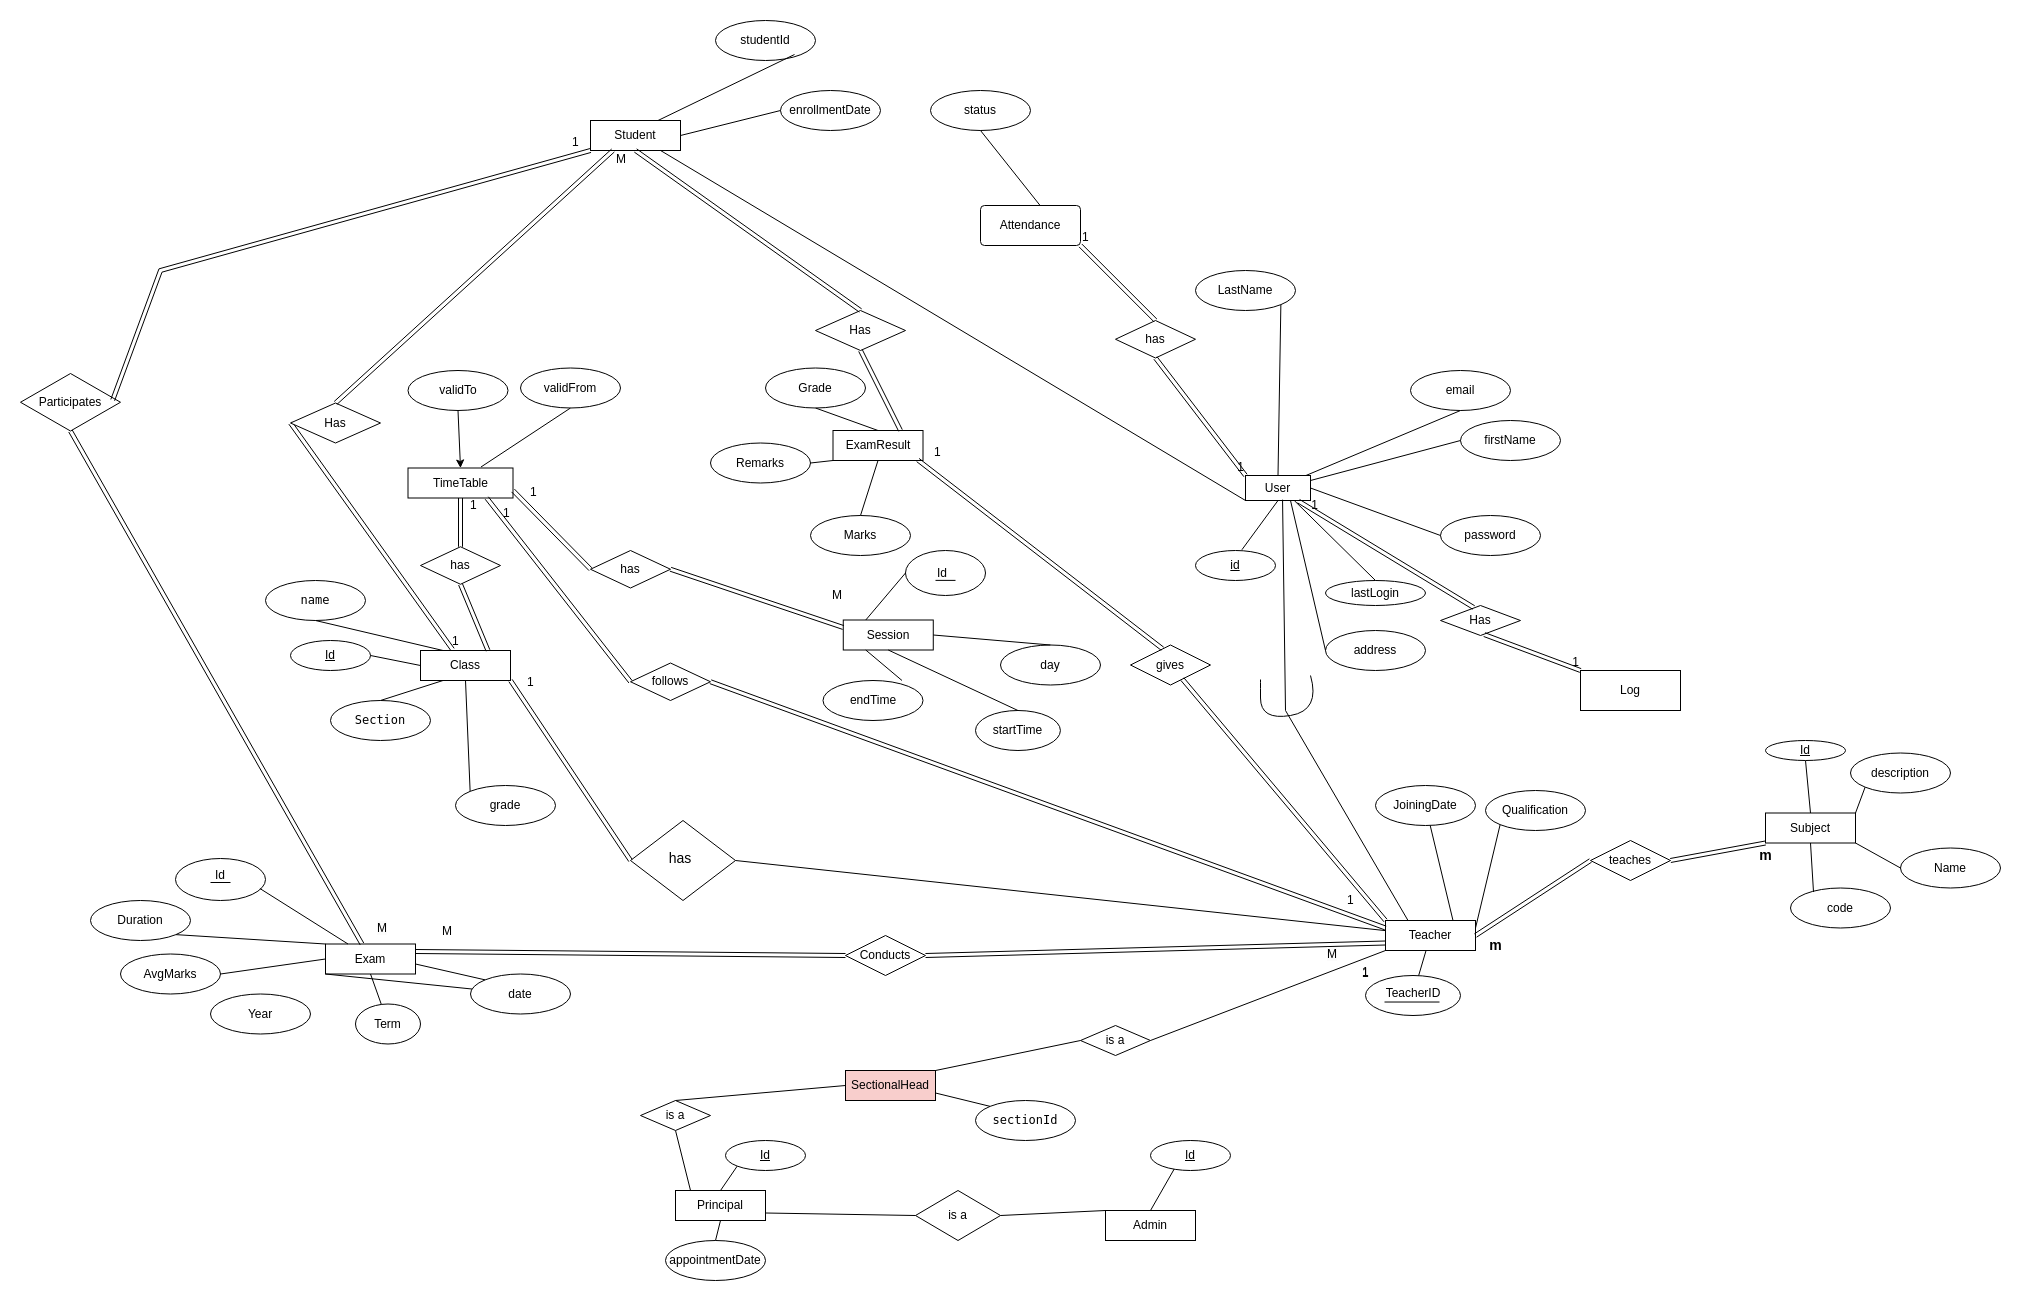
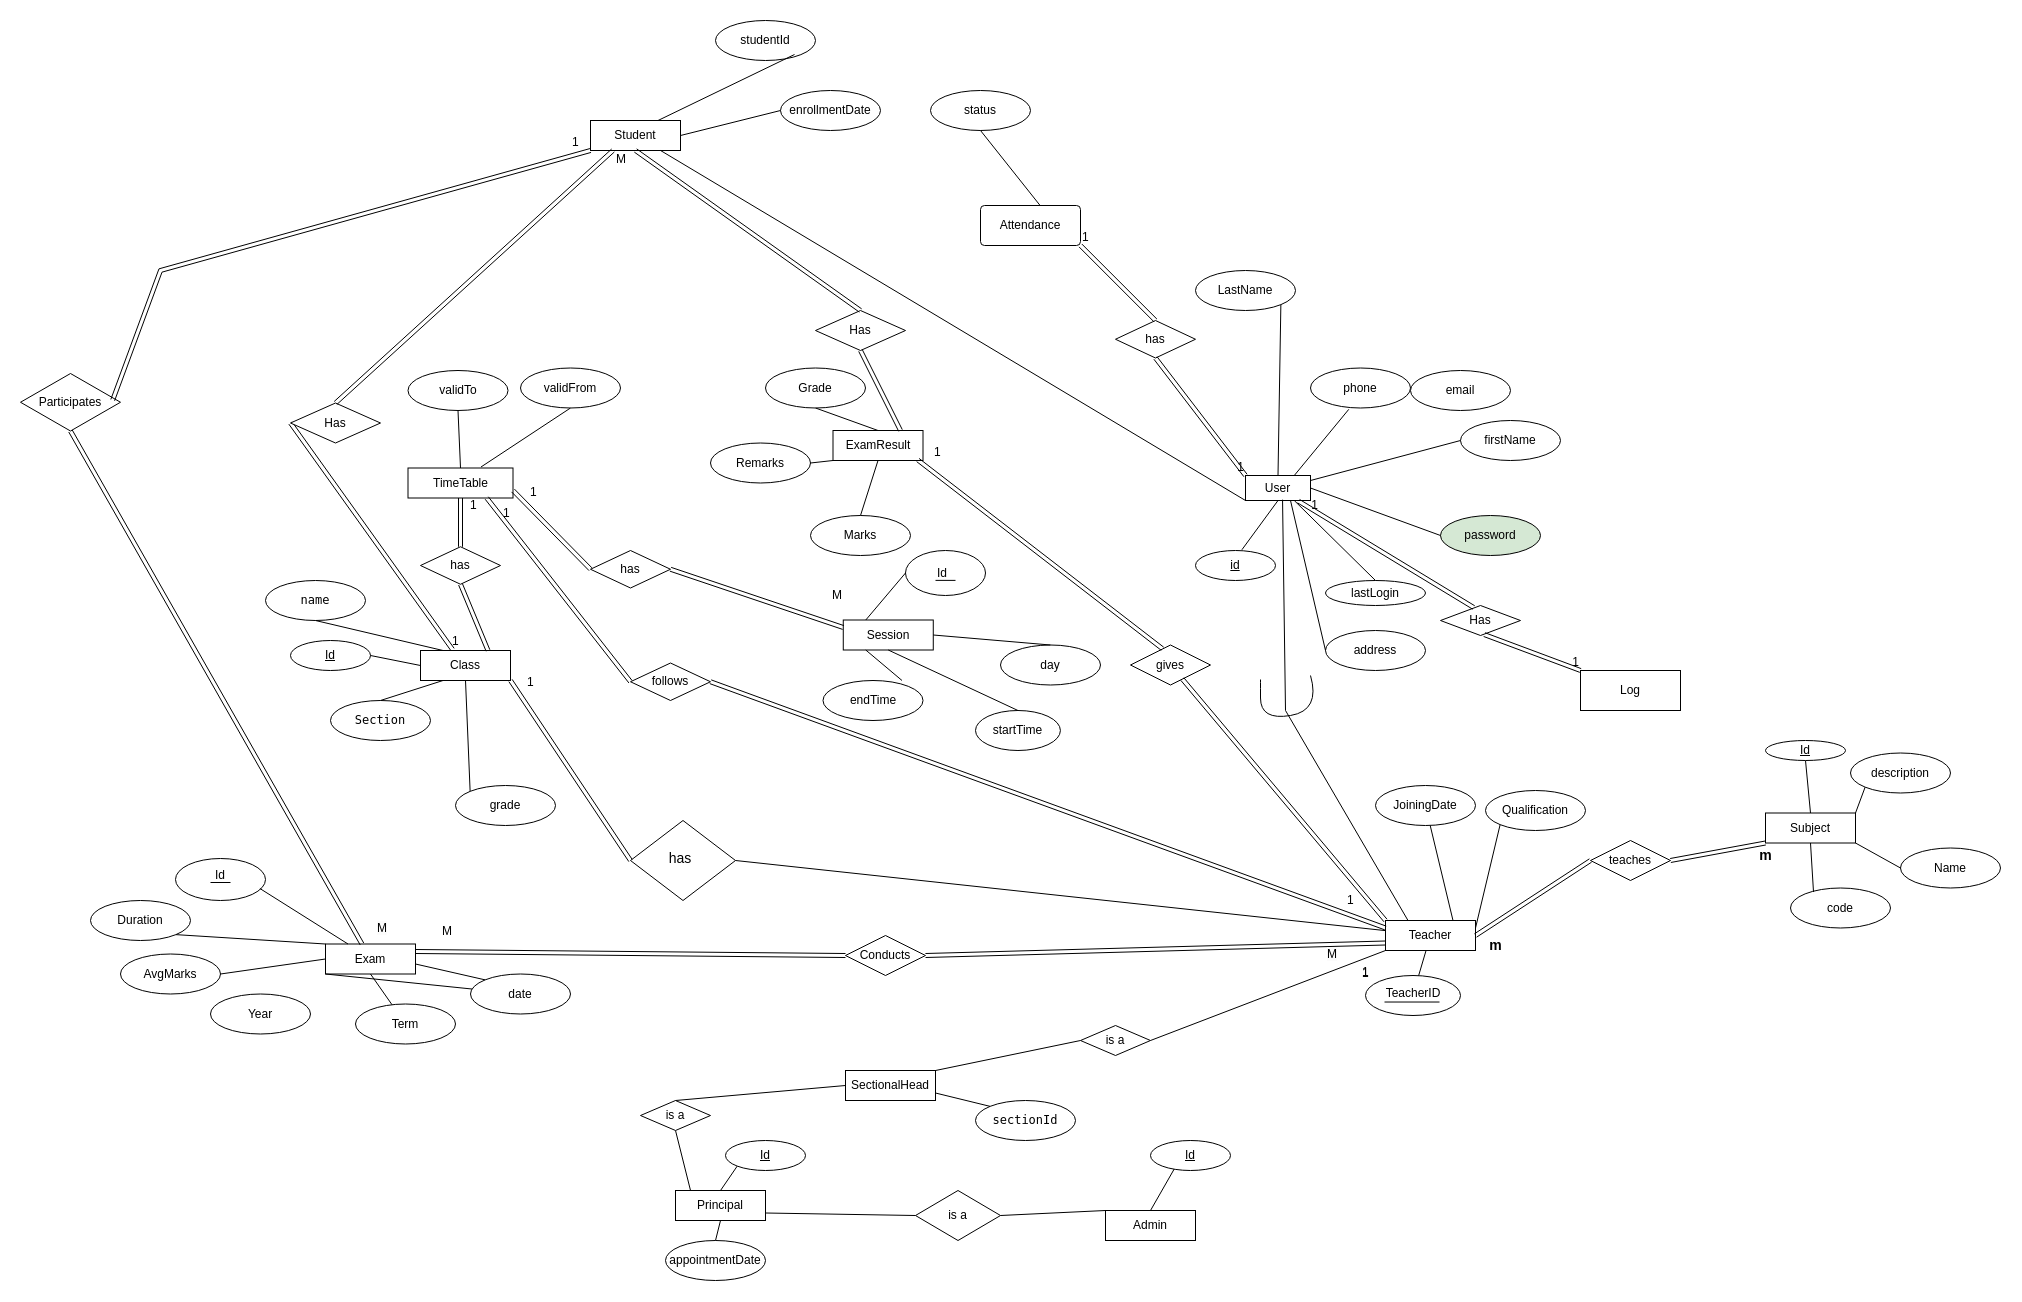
none -> (1361, 388)
none -> (1322, 442)
(1384, 443) -> none
(460, 460) -> (460, 462)
(1491, 536) -> (1491, 536)
(388, 1024) -> (406, 1024)
(891, 1086) -> (891, 1086)
